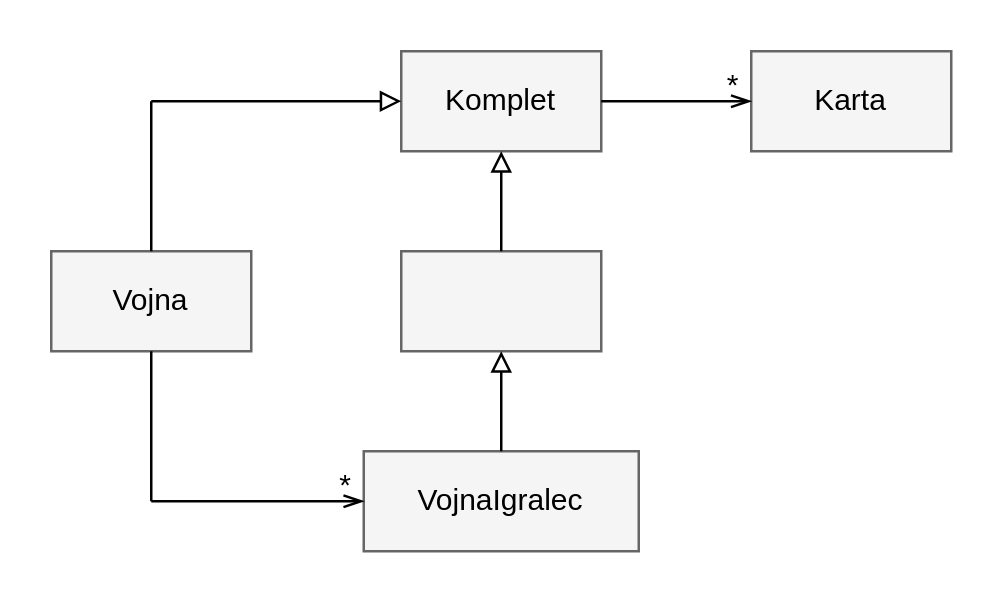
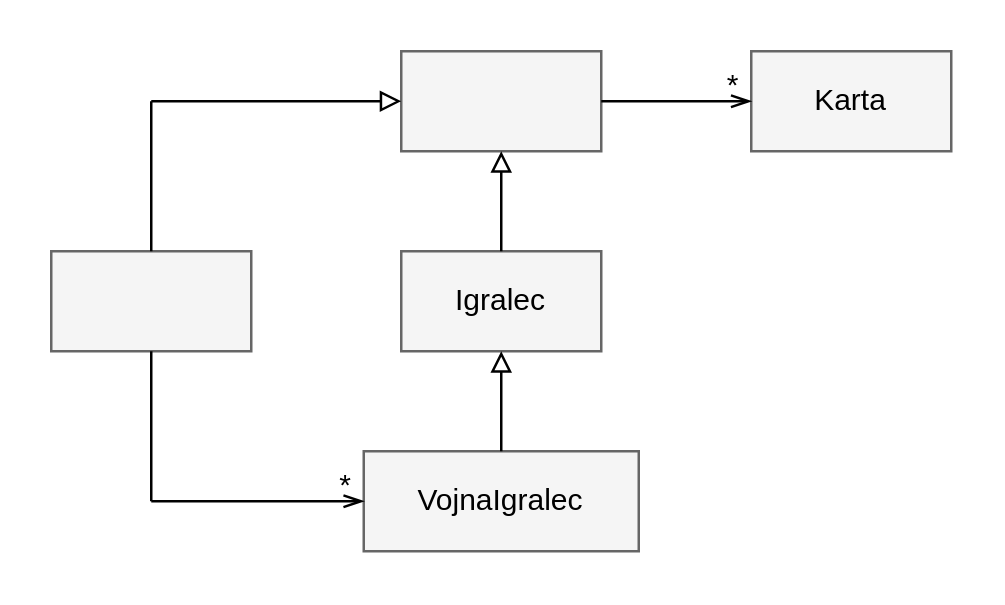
(501, 101) -> none
(151, 301) -> none
none -> (501, 301)
